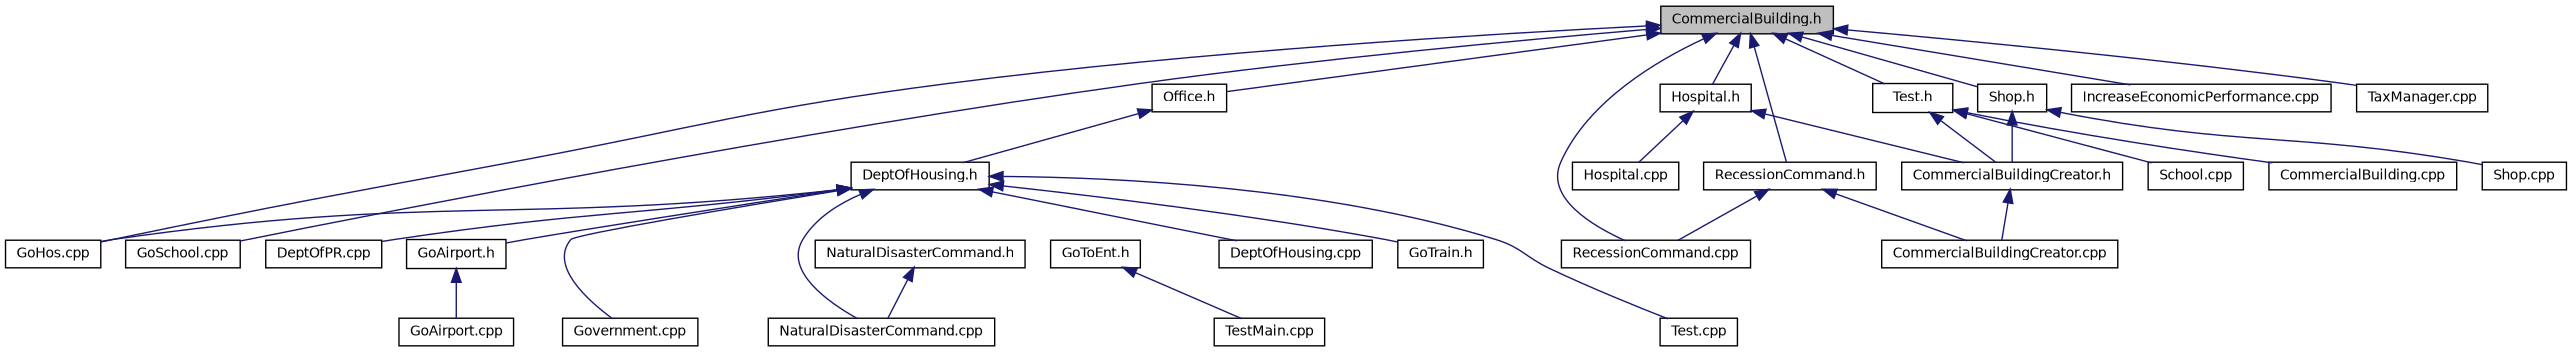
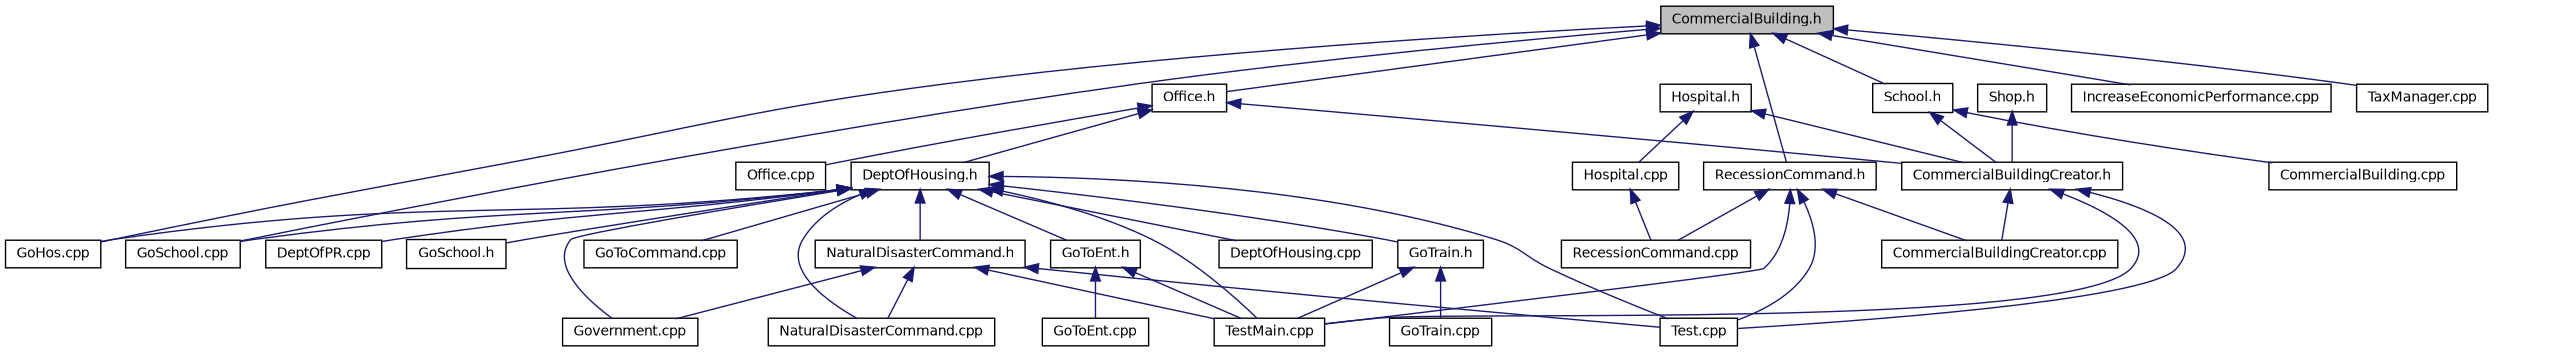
(1890, 62) -> none
(1723, 65) -> none
(1913, 98) -> (1913, 98)
(1582, 128) -> (1643, 221)
none -> (1571, 133)
none -> (781, 176)
(2196, 176) -> none
(2524, 176) -> none
none -> (1014, 218)
none -> (434, 220)
none -> (920, 222)
none -> (1141, 234)
(456, 254) -> (456, 254)
none -> (661, 254)
none -> (1803, 277)
none -> (1359, 291)
none -> (1580, 293)
none -> (2100, 293)
none -> (768, 295)
none -> (1107, 296)
none -> (1365, 300)
none -> (1789, 313)
(456, 332) -> none
none -> (1095, 332)
none -> (1441, 332)
